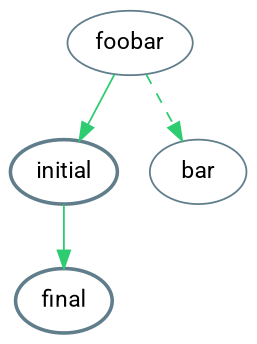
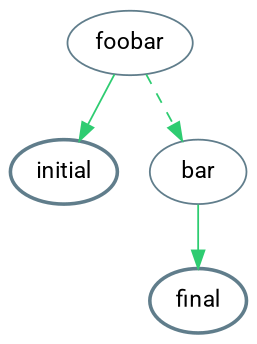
(64, 228) -> (198, 228)
